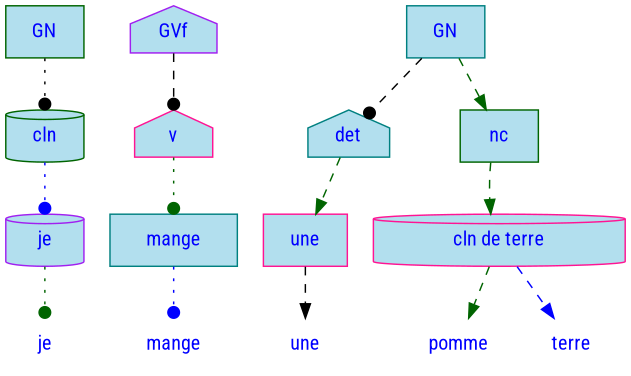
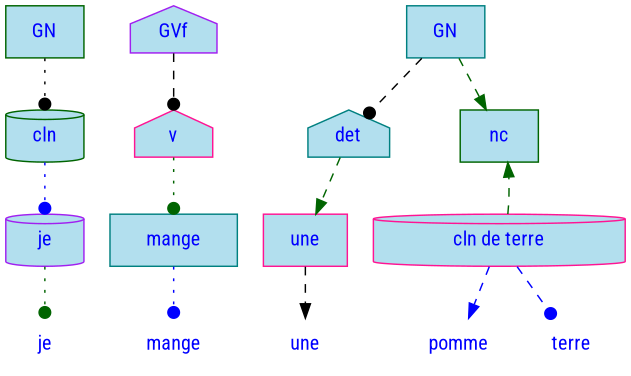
(490, 181) -> (509, 196)
(482, 286) -> (482, 286)
(532, 288) -> (532, 288)
